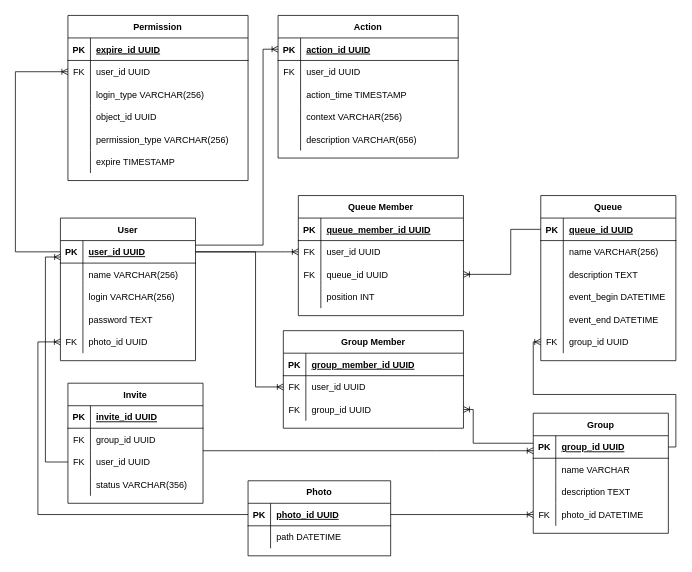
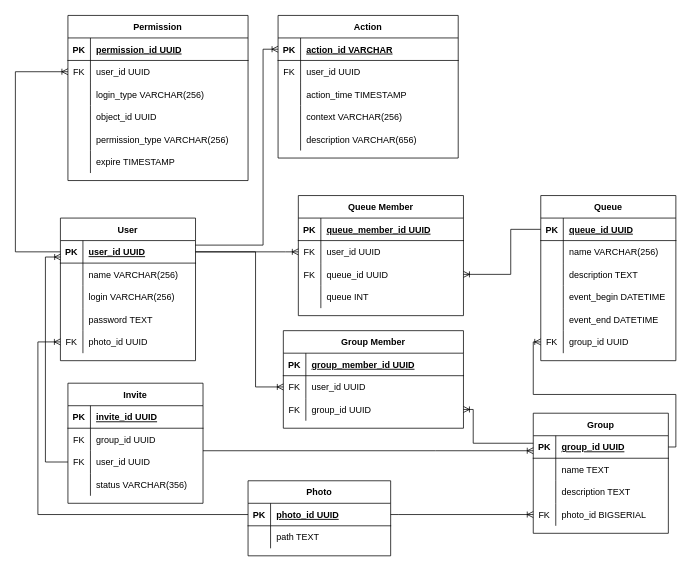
(128, 50) -> (137, 50)
(338, 50) -> (345, 50)
(353, 297) -> (348, 297)
(590, 470) -> (583, 470)
(602, 515) -> (604, 515)
(308, 537) -> (298, 537)
